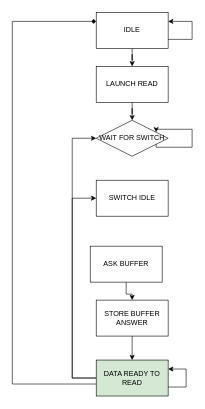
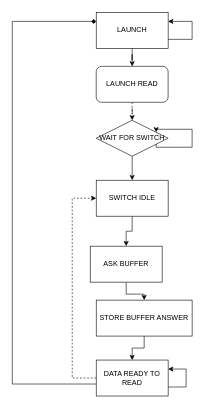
(132, 30) -> (132, 30)
(132, 84) -> (132, 84)
(132, 113) -> (132, 113)
(72, 138) -> none
none -> (132, 174)
(83, 198) -> (83, 198)
none -> (126, 233)
(132, 318) -> (144, 318)
(132, 378) -> (132, 378)
